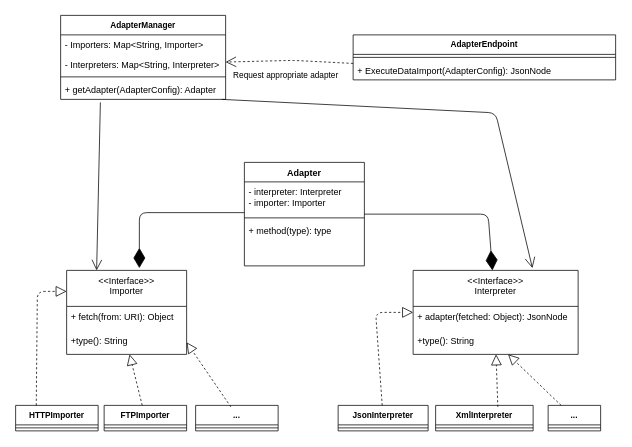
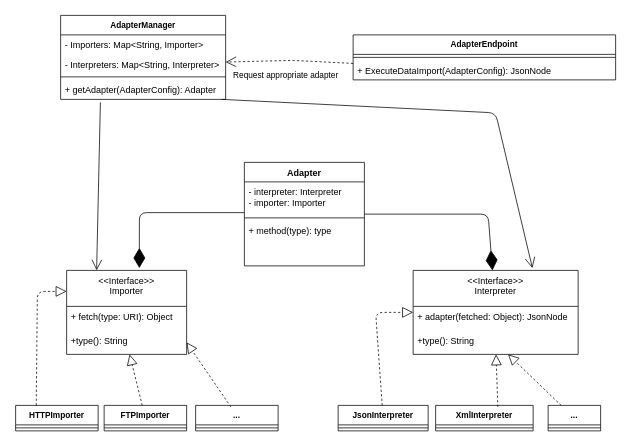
(130, 317) -> (130, 317)
